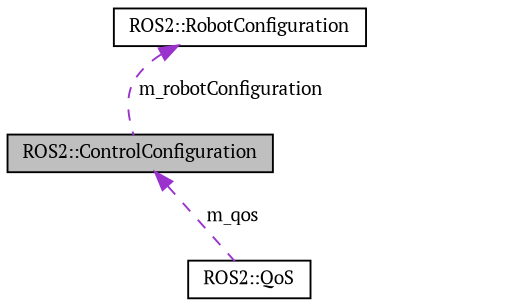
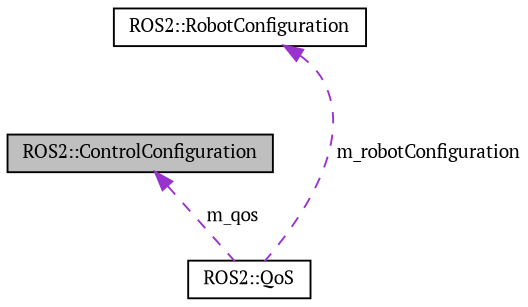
(131, 89) -> (326, 162)
